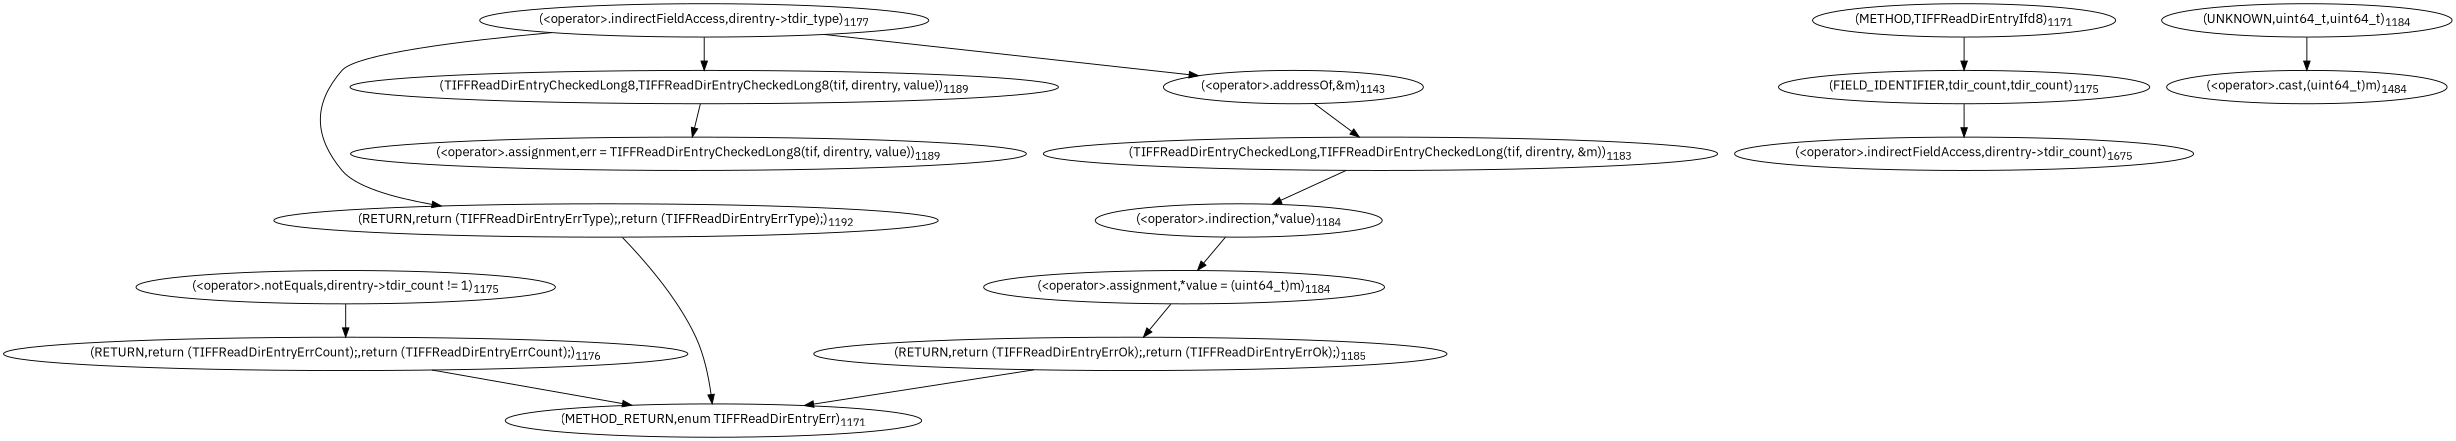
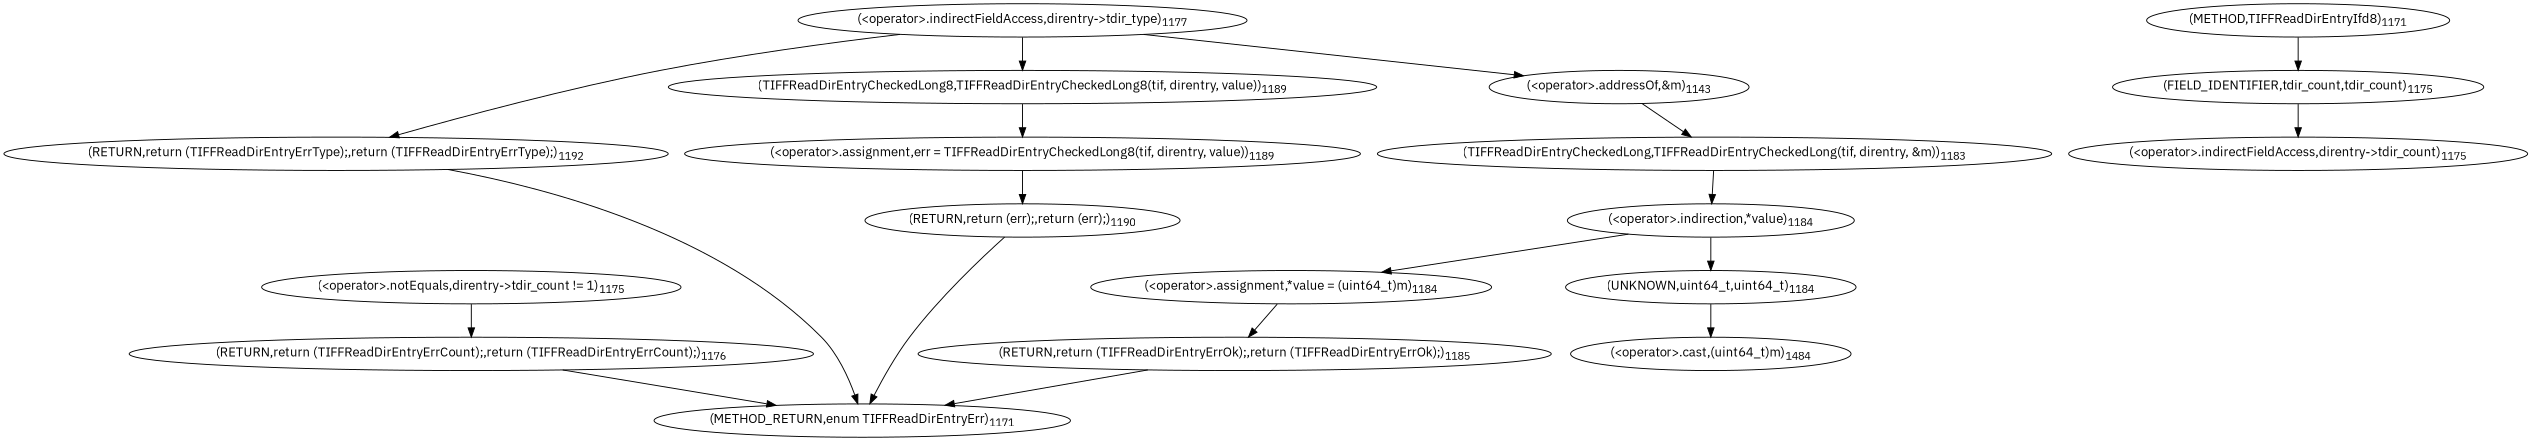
(2120, 152) -> (2454, 152)
none -> (1023, 220)
none -> (1711, 249)
